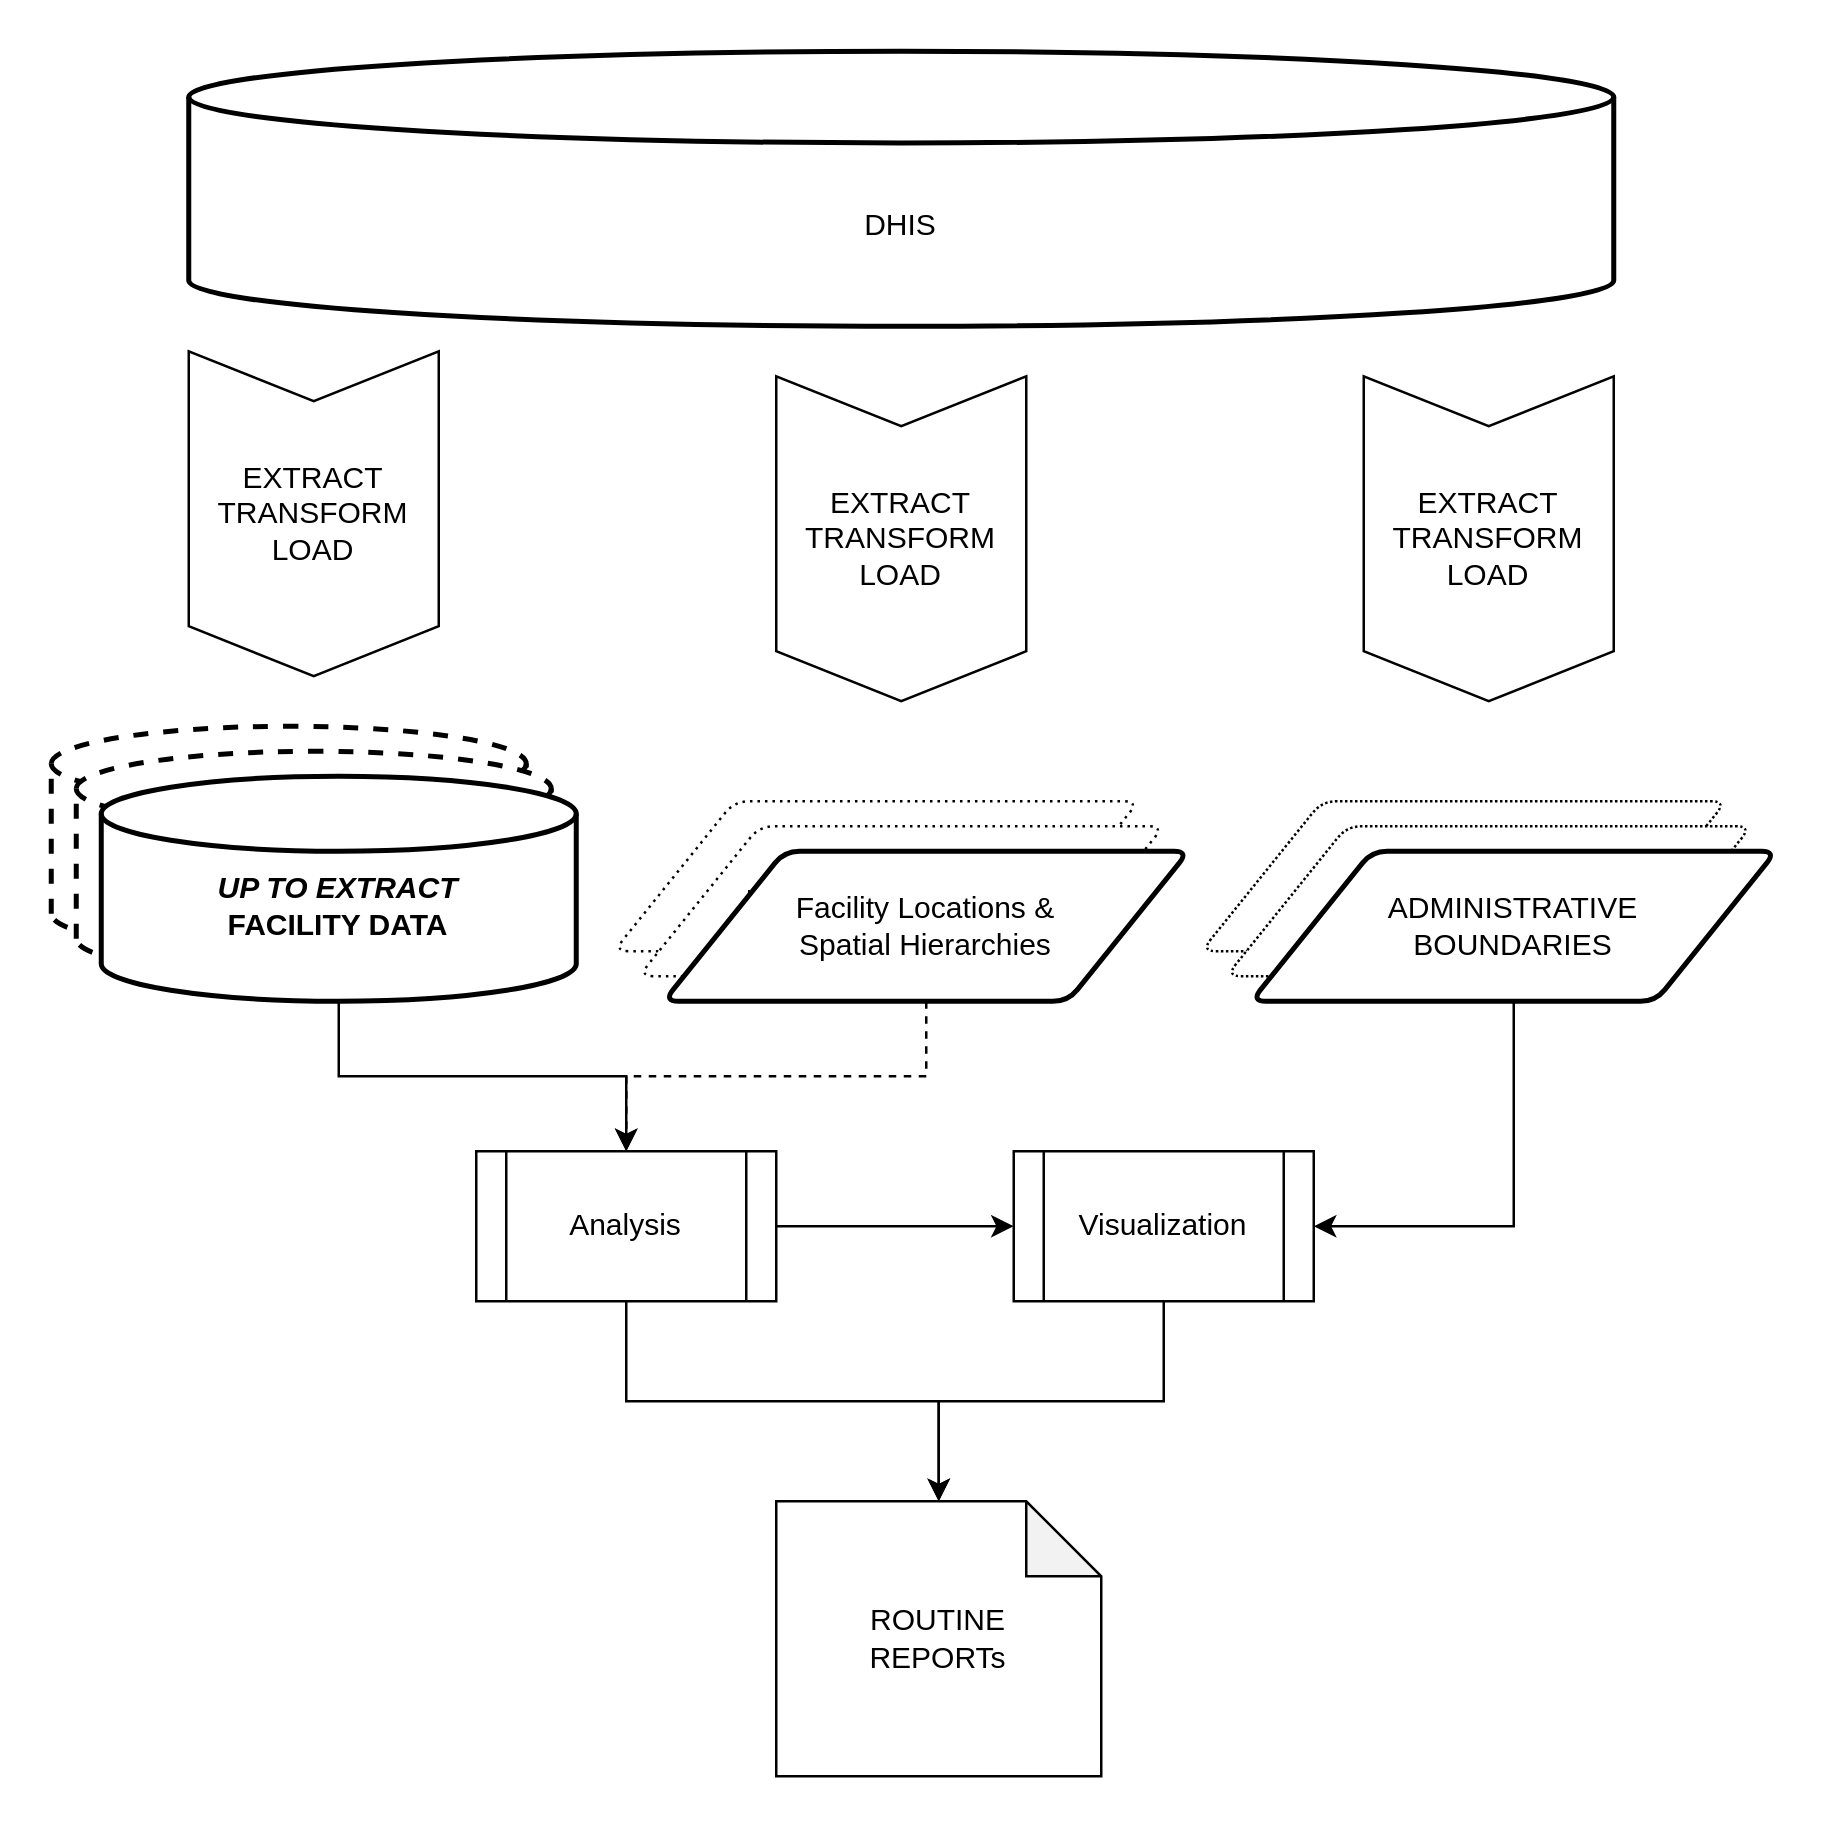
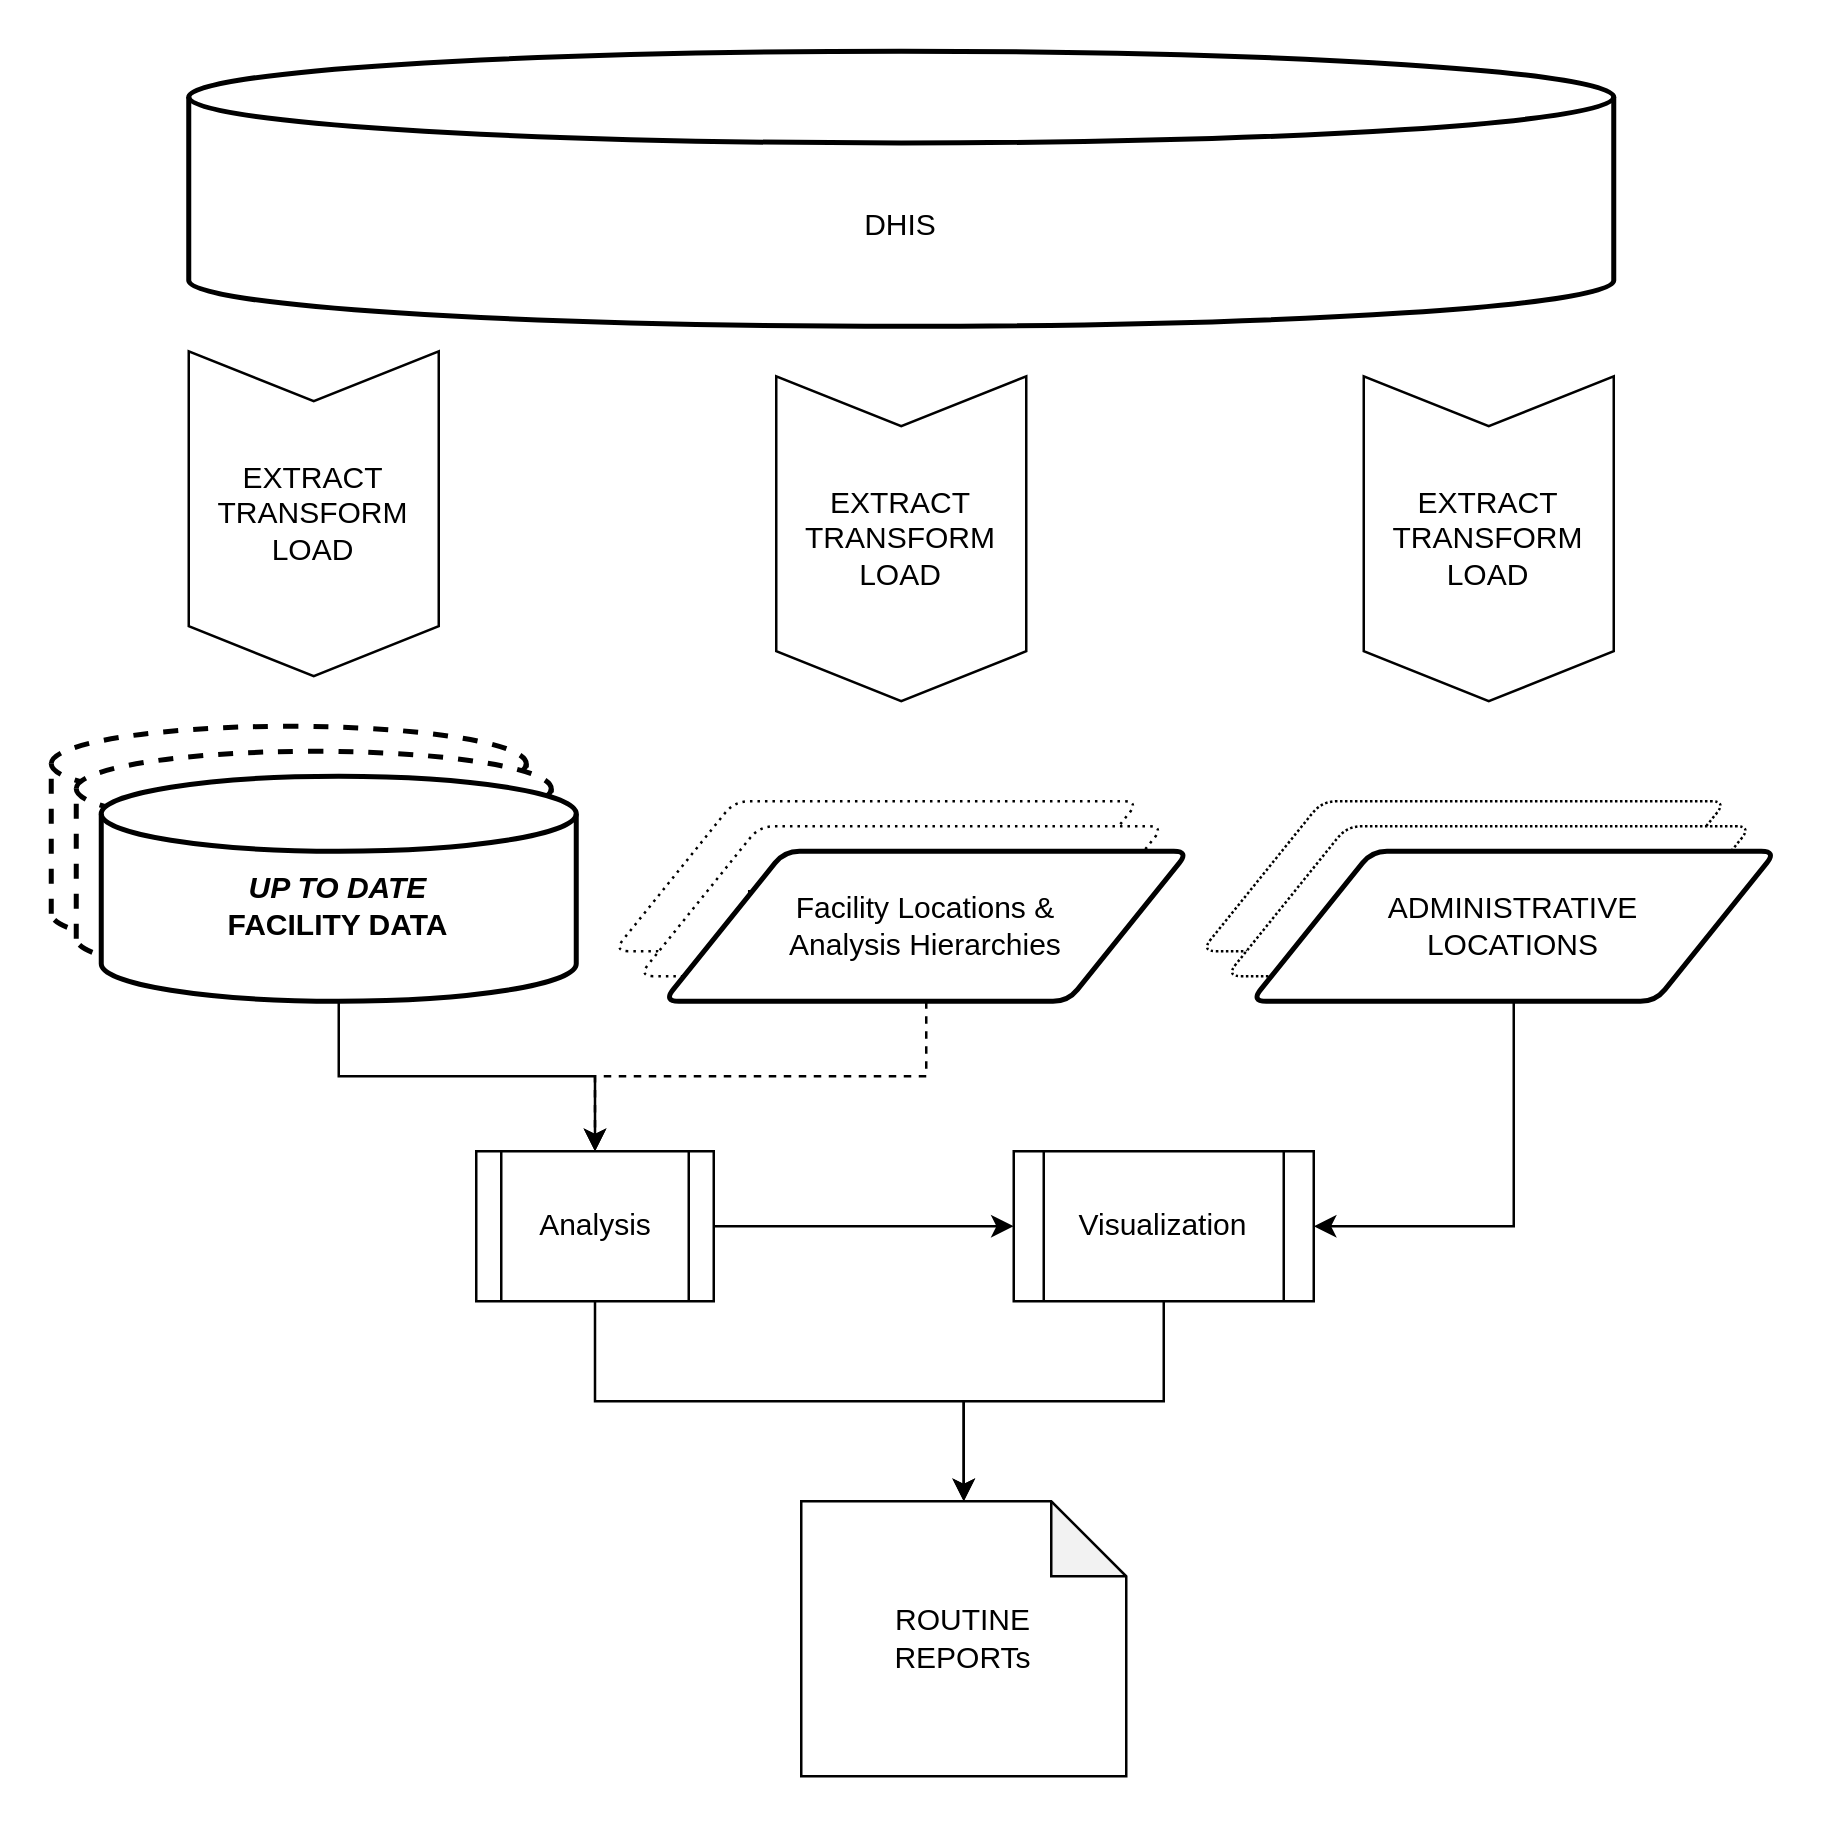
(339, 889) -> (339, 889)
(926, 926) -> (926, 926)
(1514, 926) -> (1514, 926)
(626, 1226) -> (595, 1226)
(939, 1639) -> (964, 1639)
